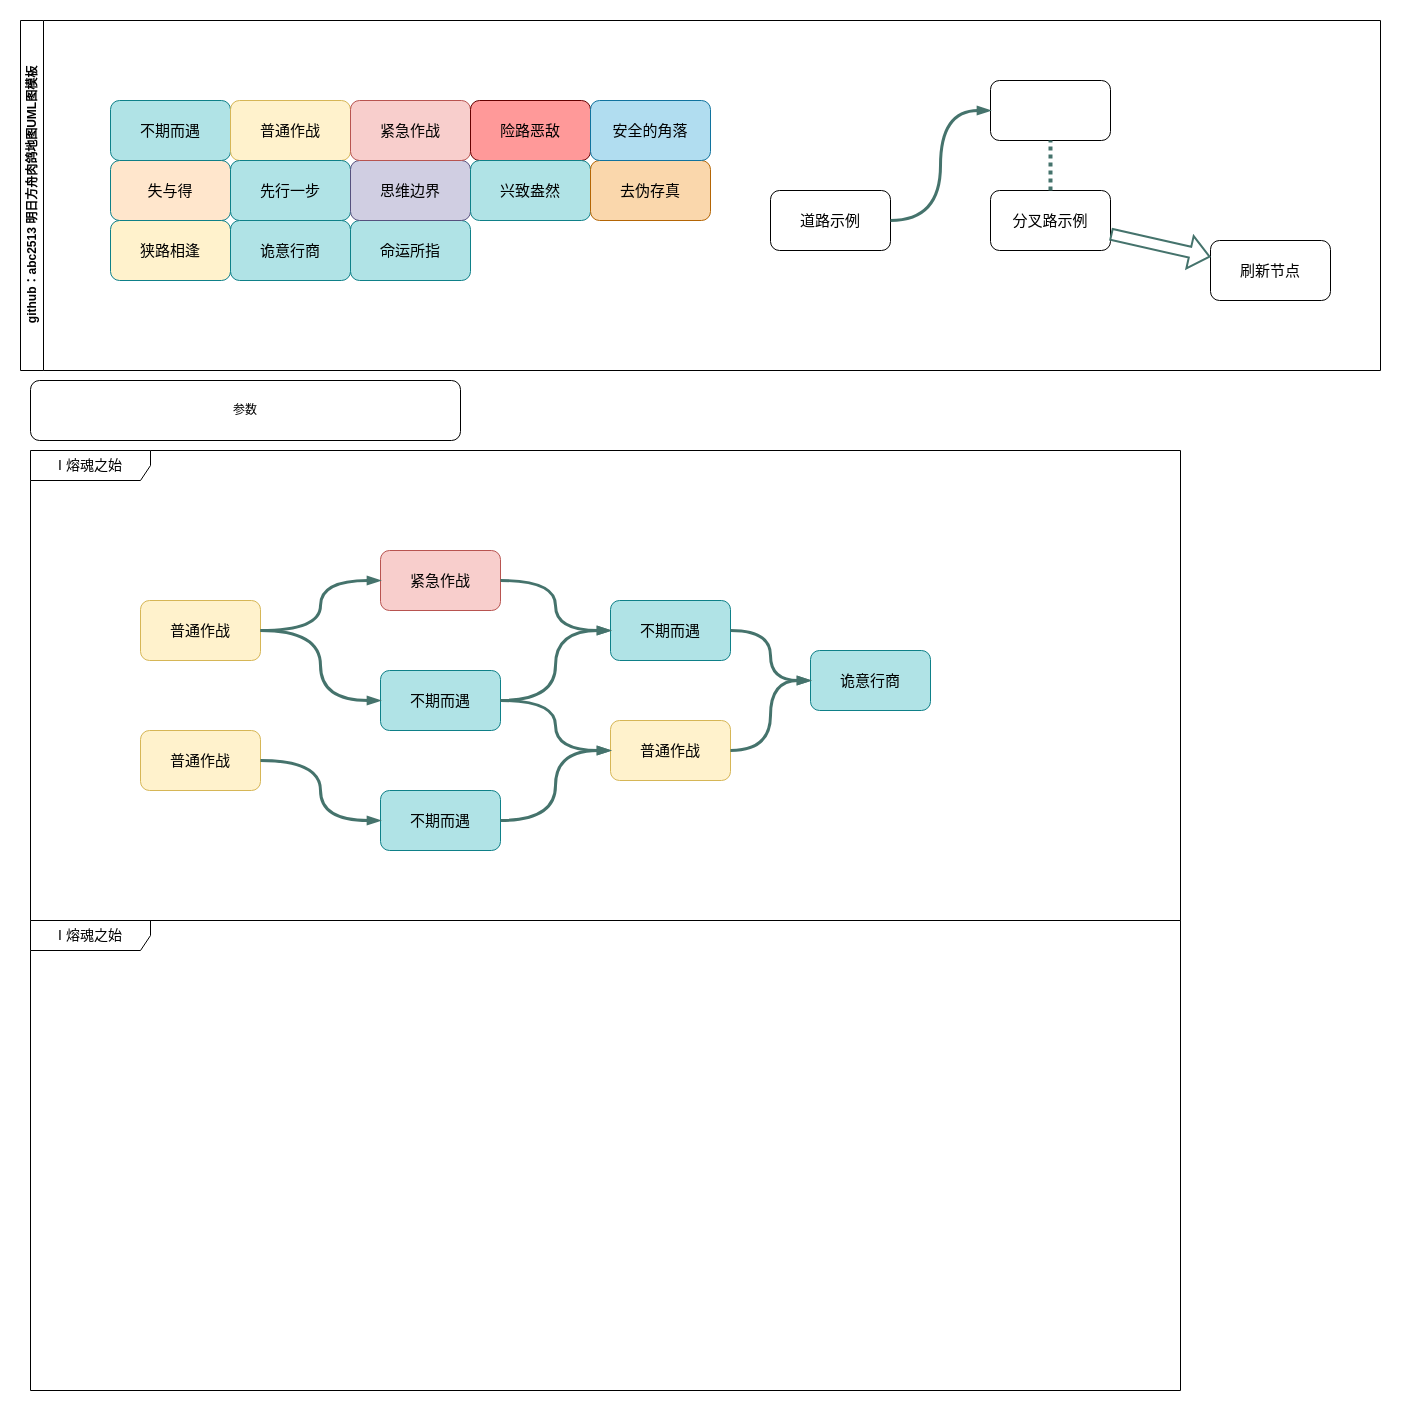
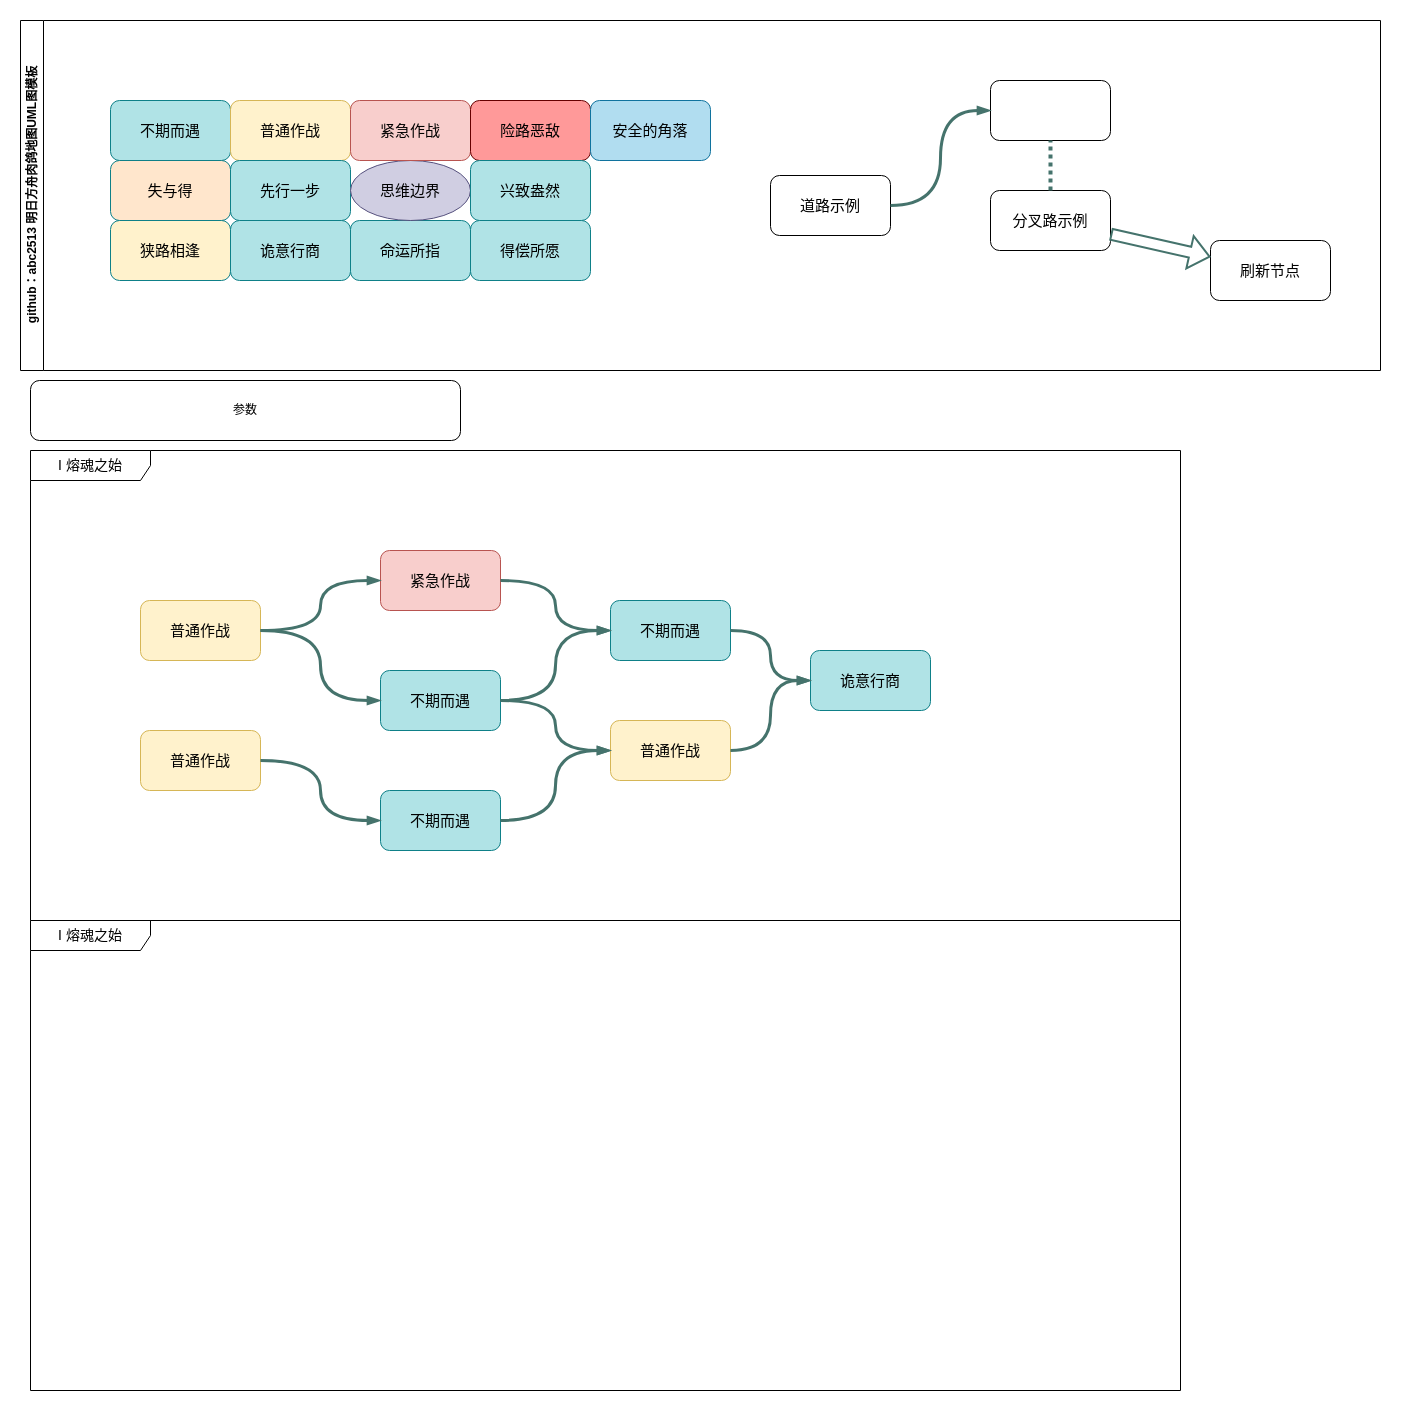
(411, 191) -> (411, 191)
(651, 191) -> none
(831, 221) -> (831, 206)
none -> (531, 251)
